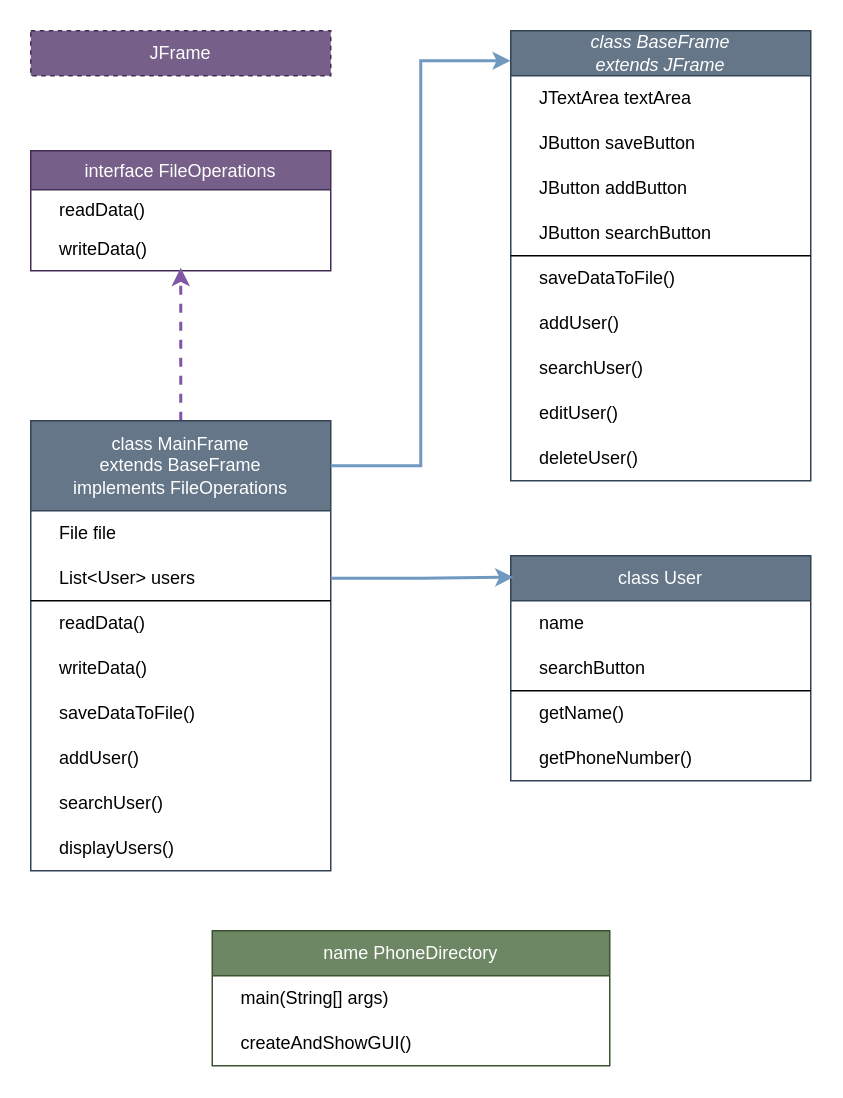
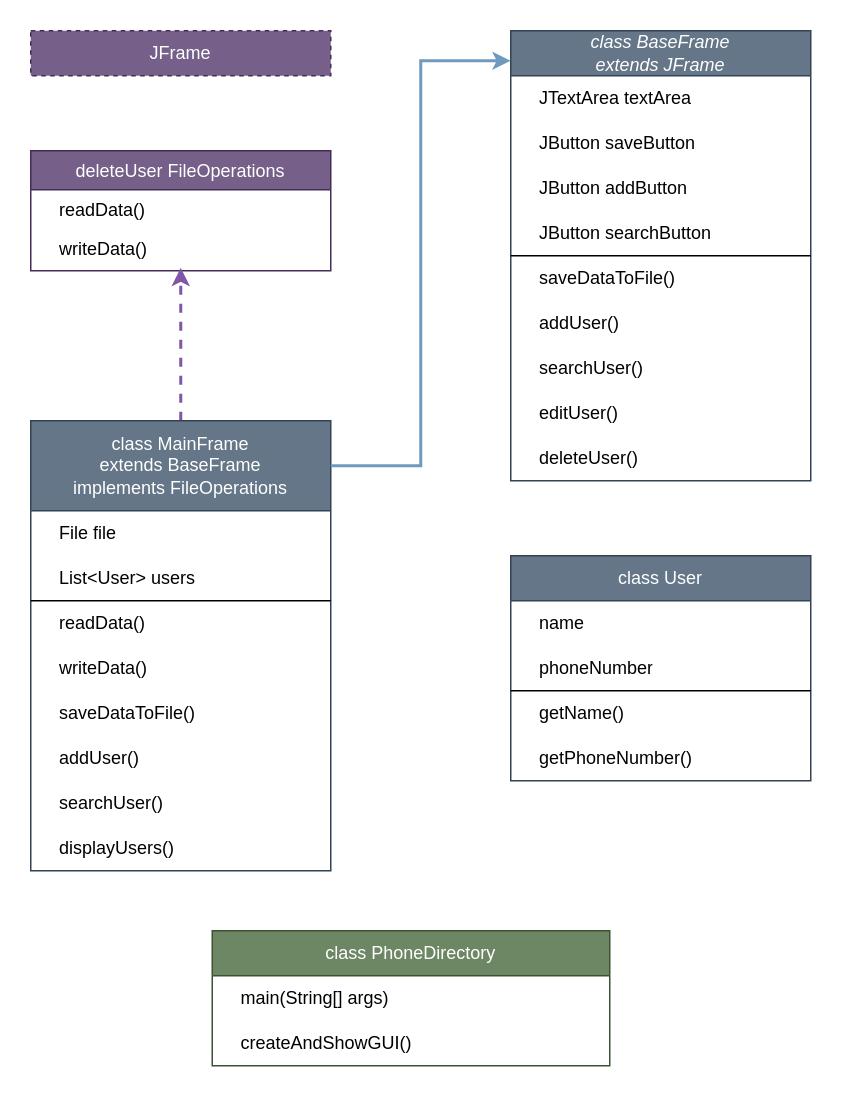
(180, 171) -> (180, 171)
(416, 578) -> none
(580, 668) -> (575, 668)
(411, 953) -> (411, 953)
